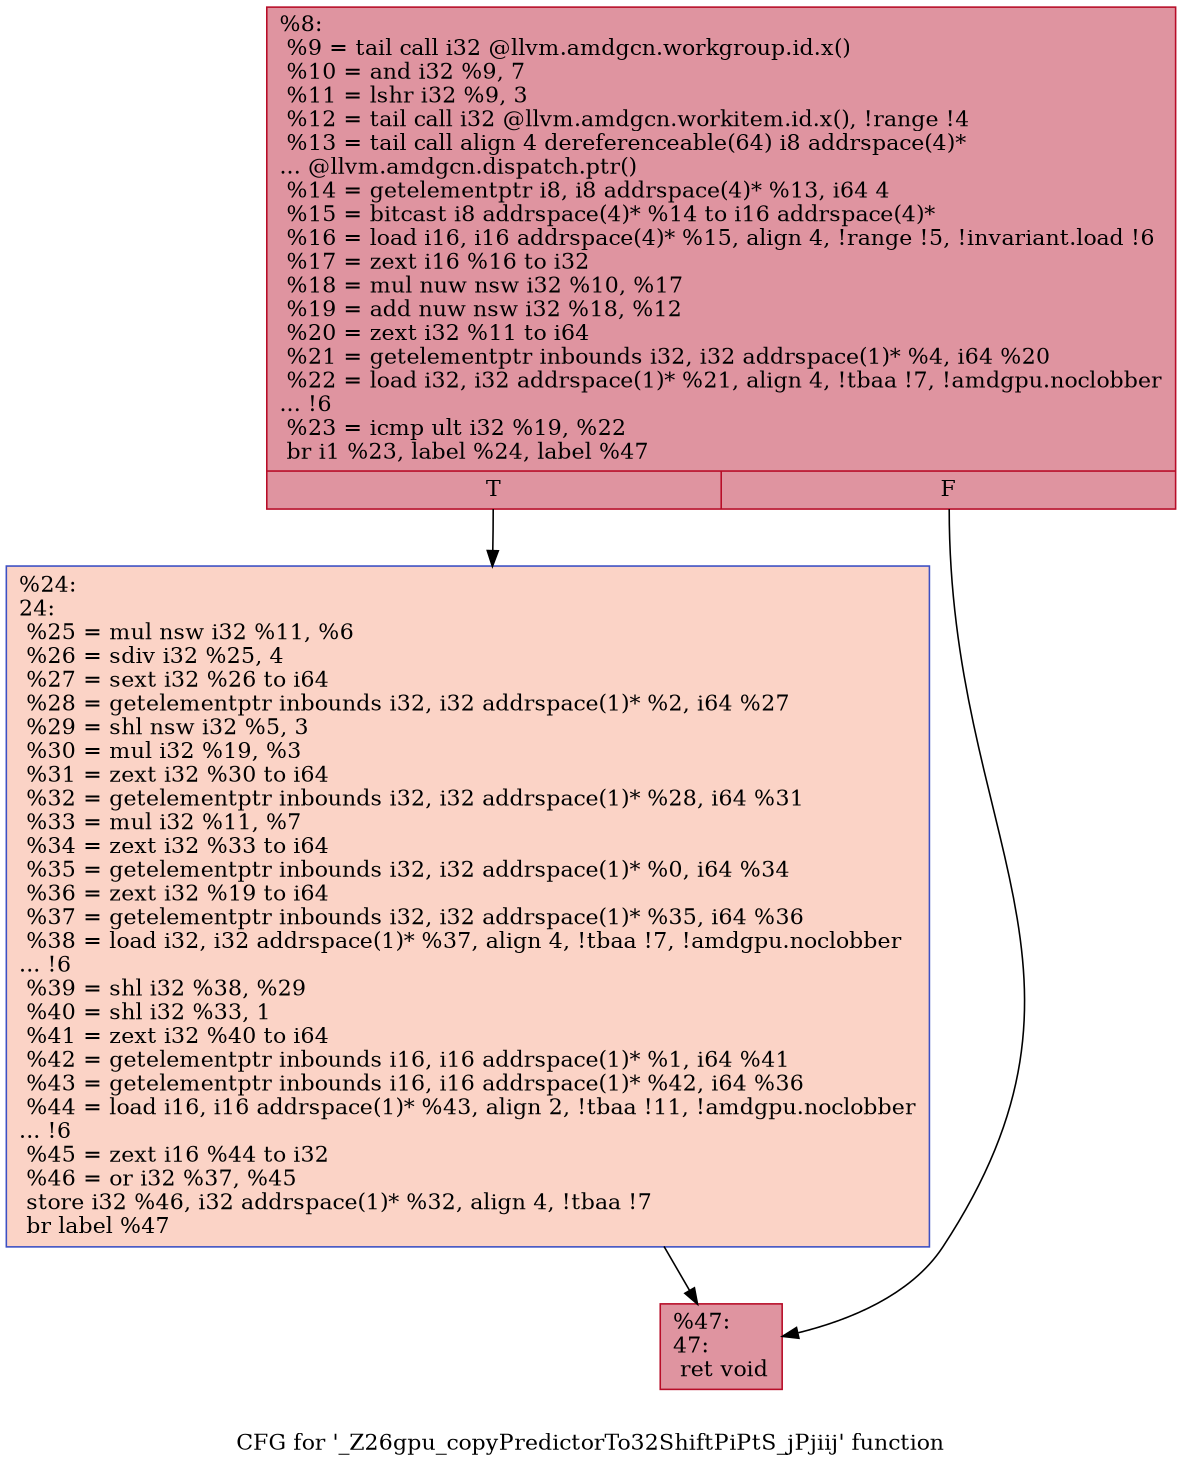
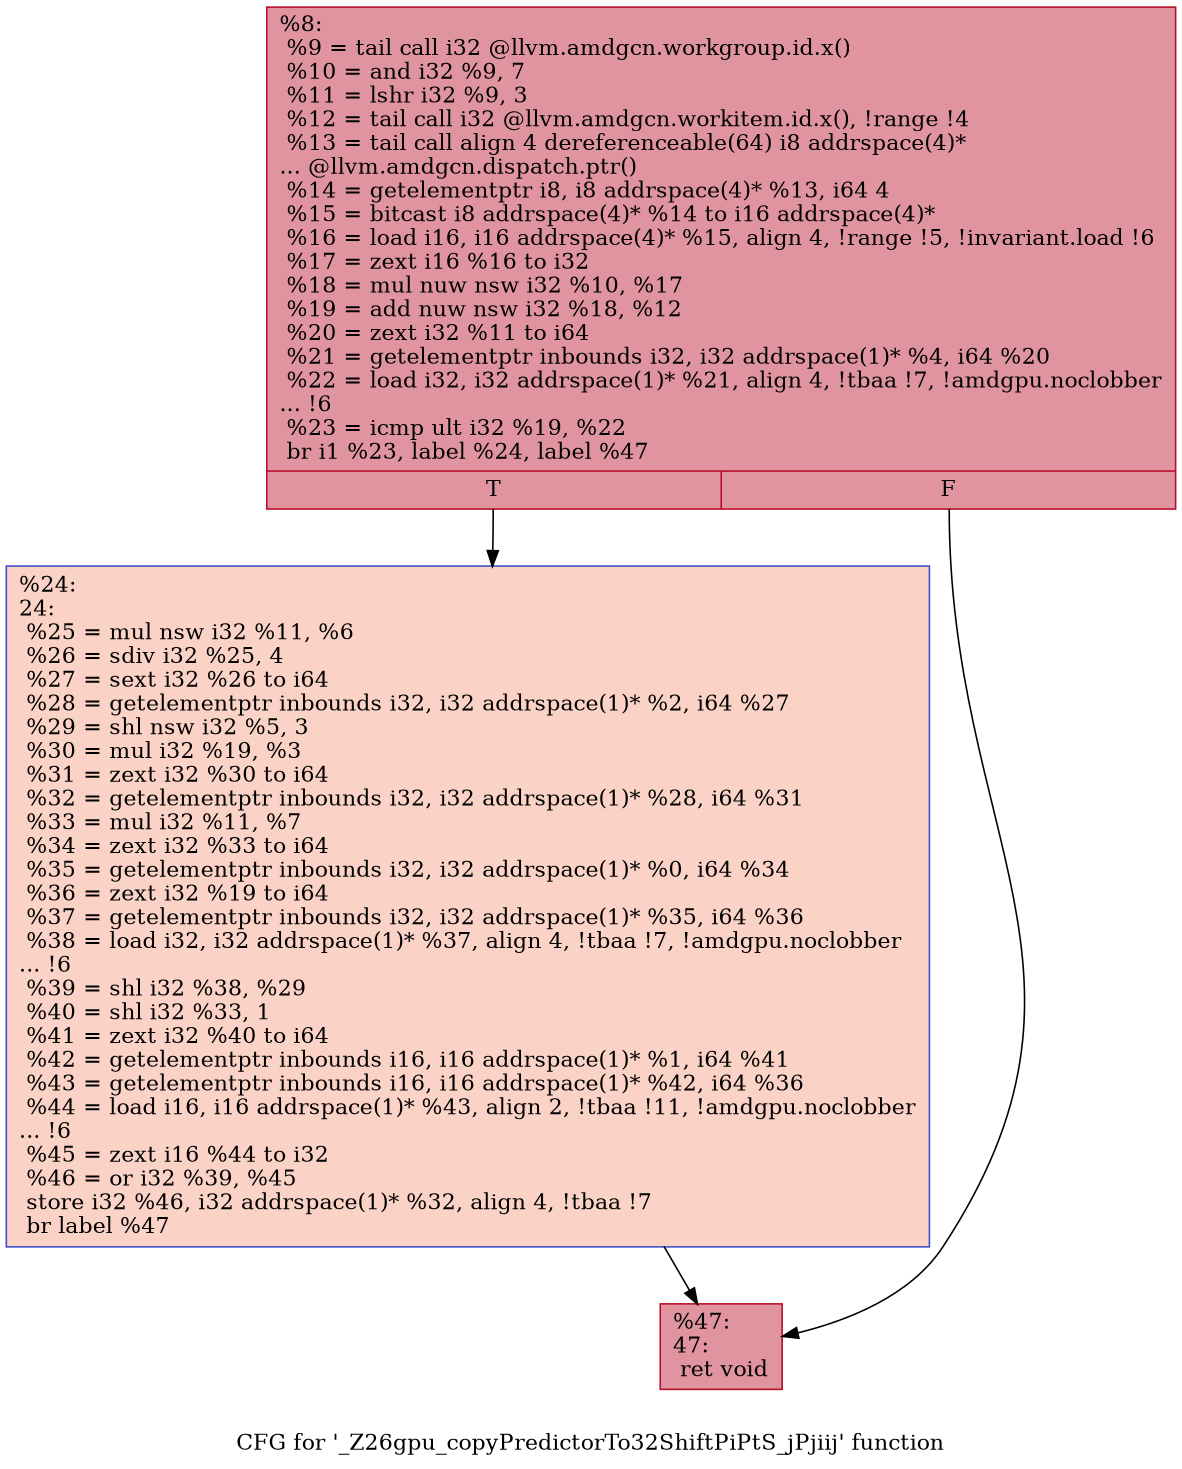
(158, 1179) -> (158, 1179)
